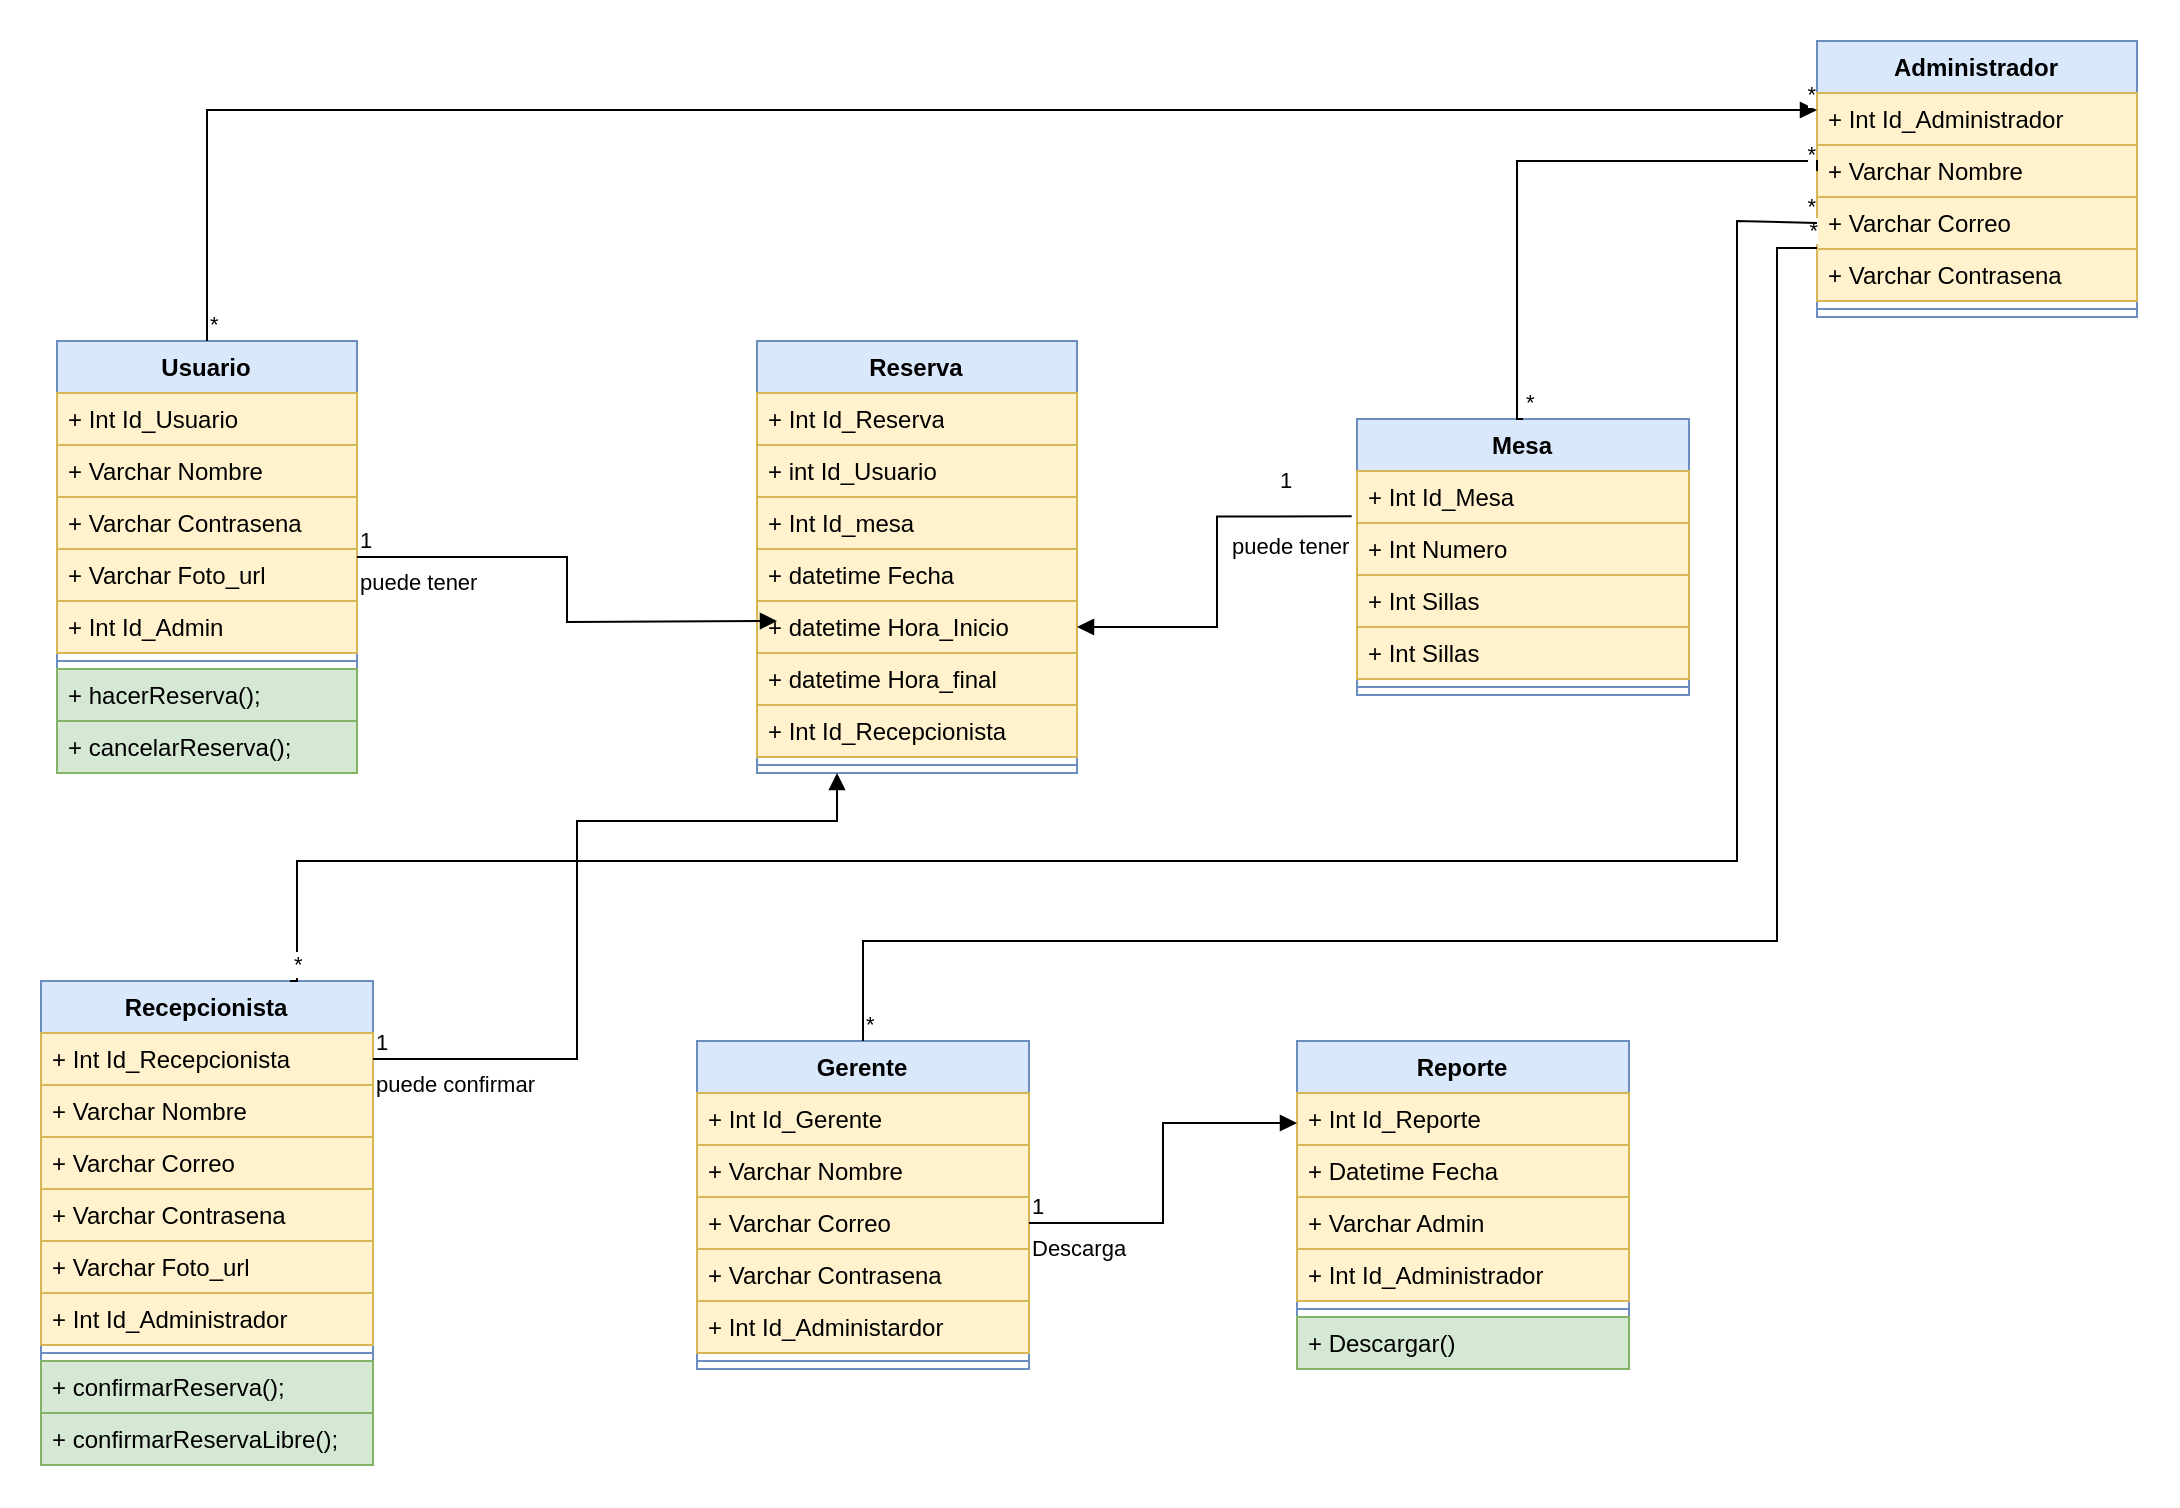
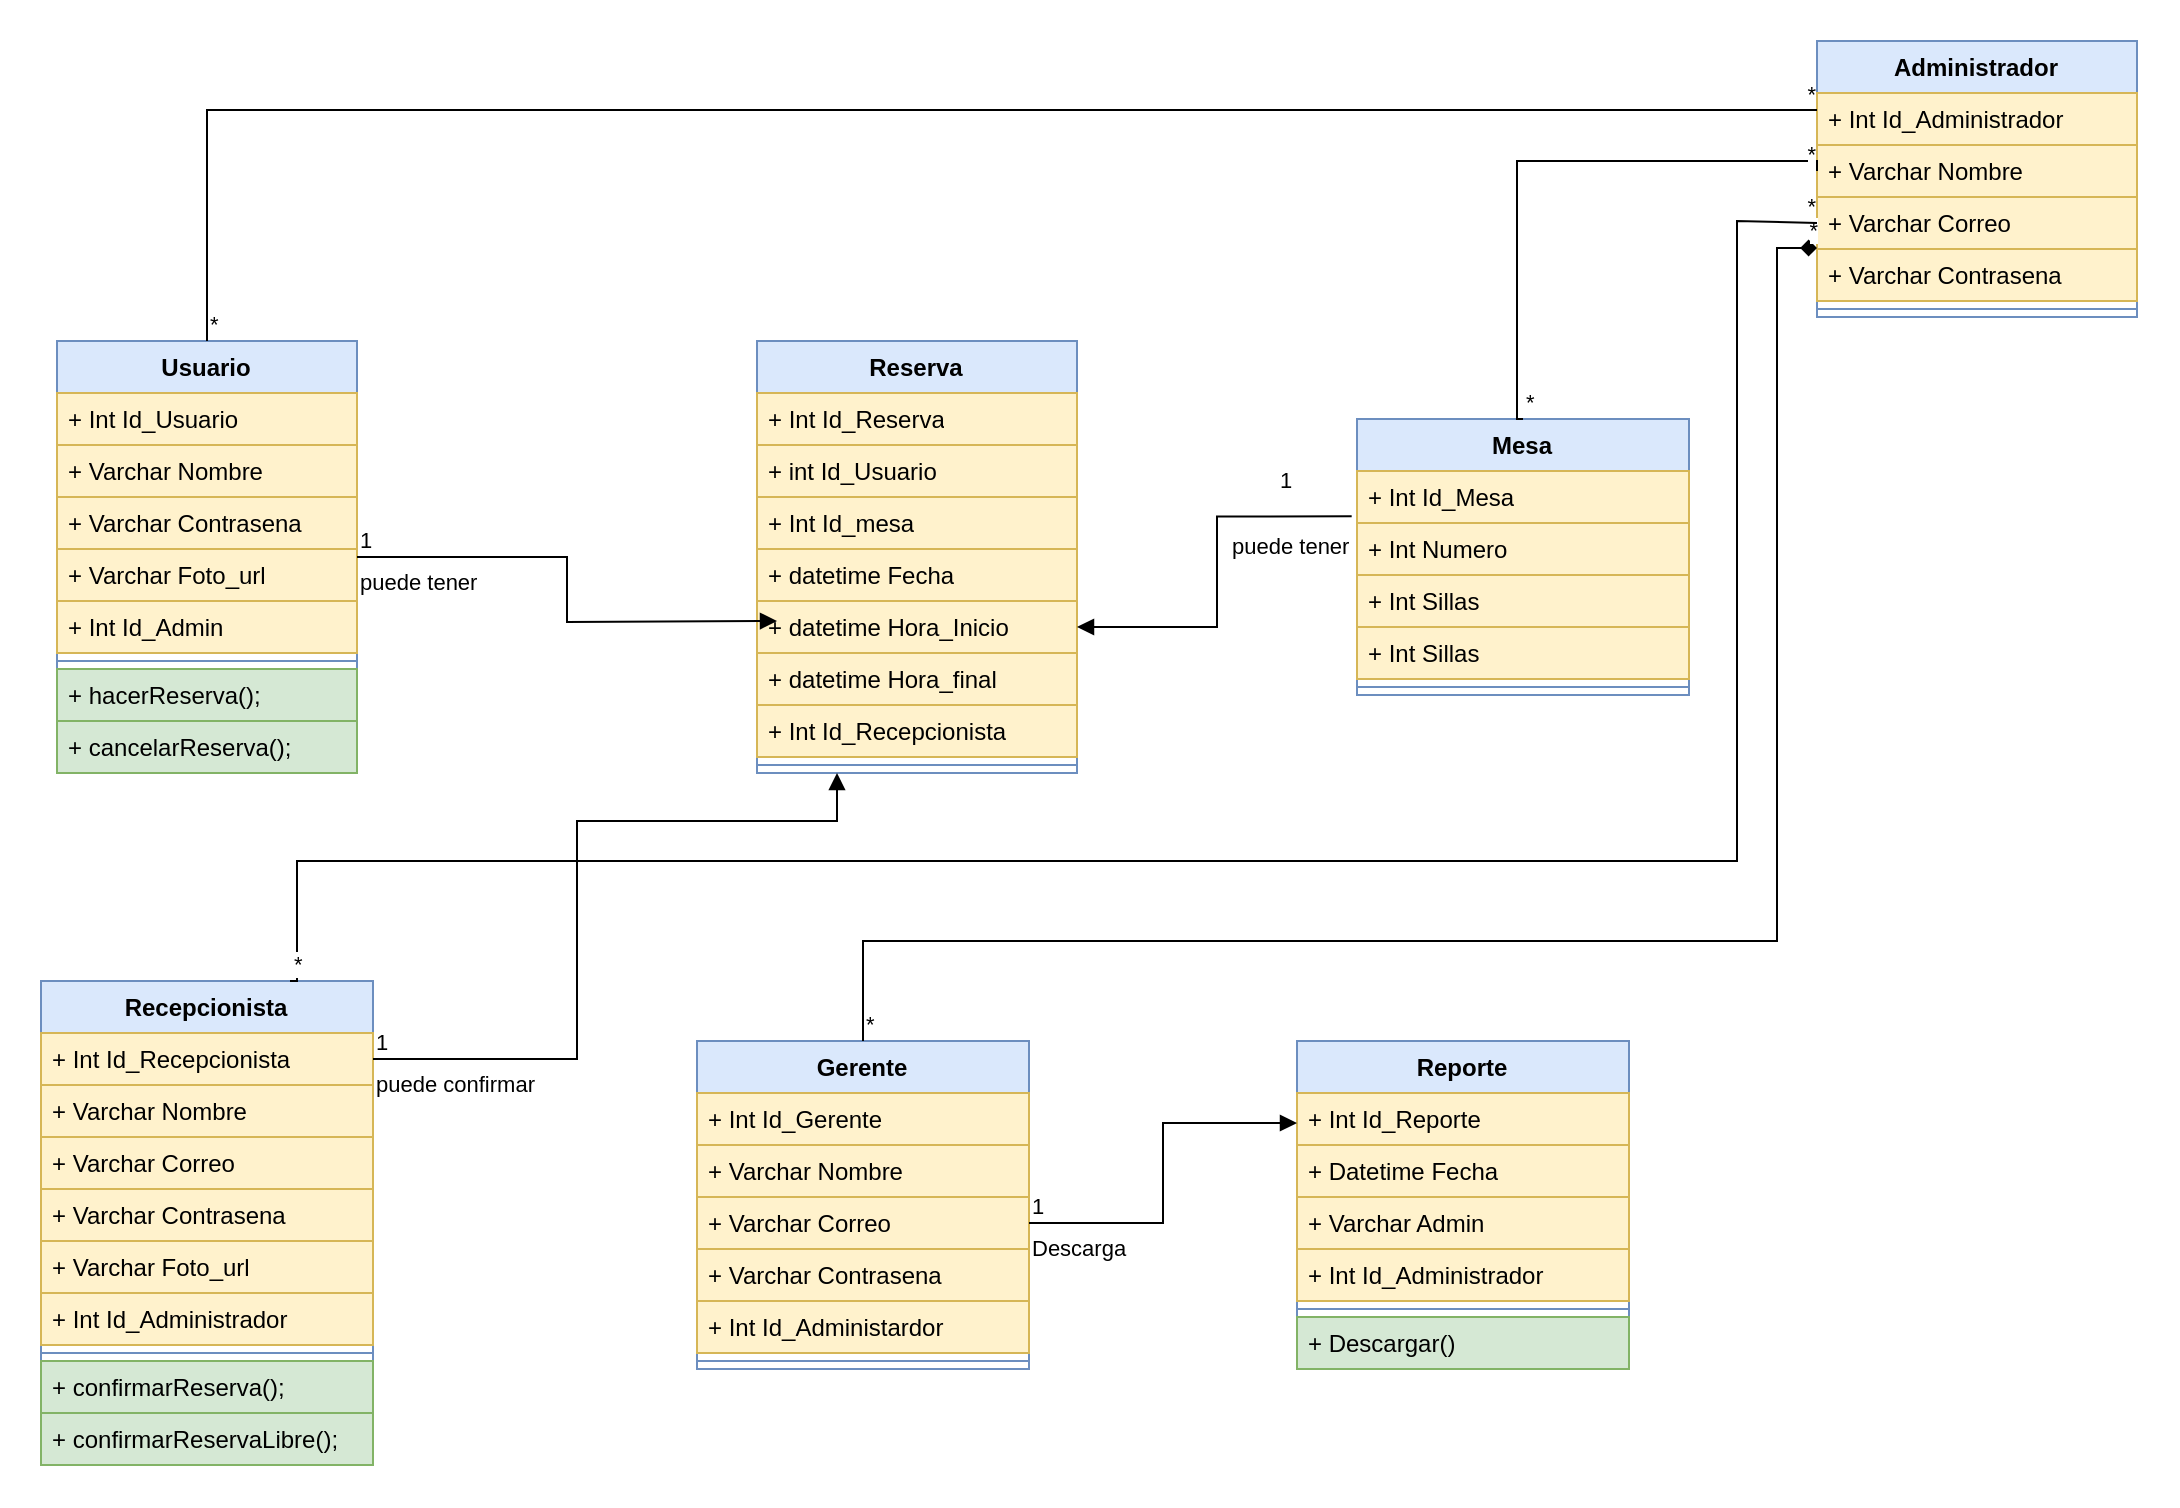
(1799, 110) -> (1806, 110)
(1807, 248) -> (1801, 248)
